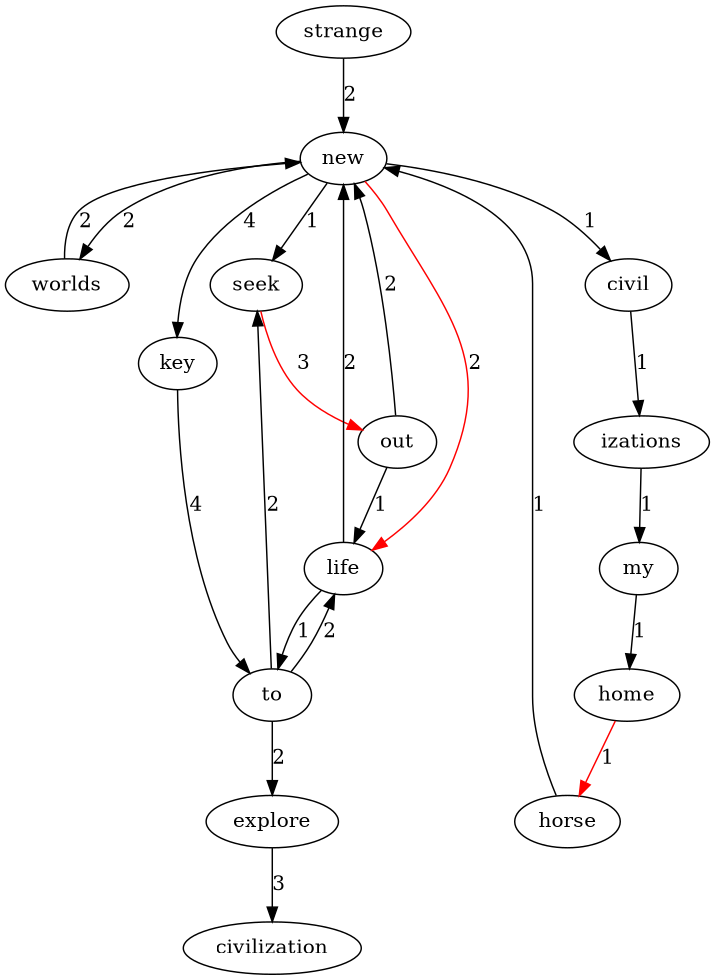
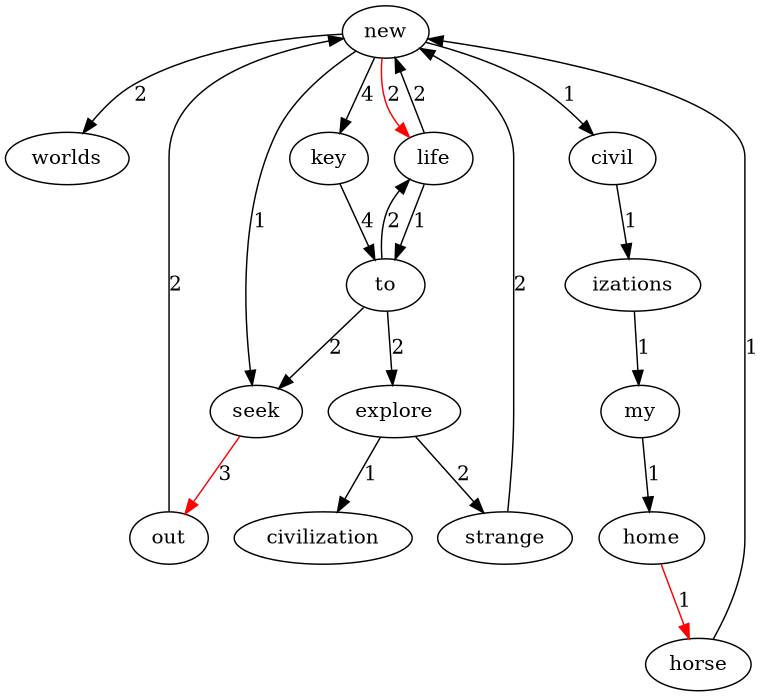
(154, 181) -> none
none -> (445, 469)
(374, 498) -> none
(280, 885) -> (371, 475)
